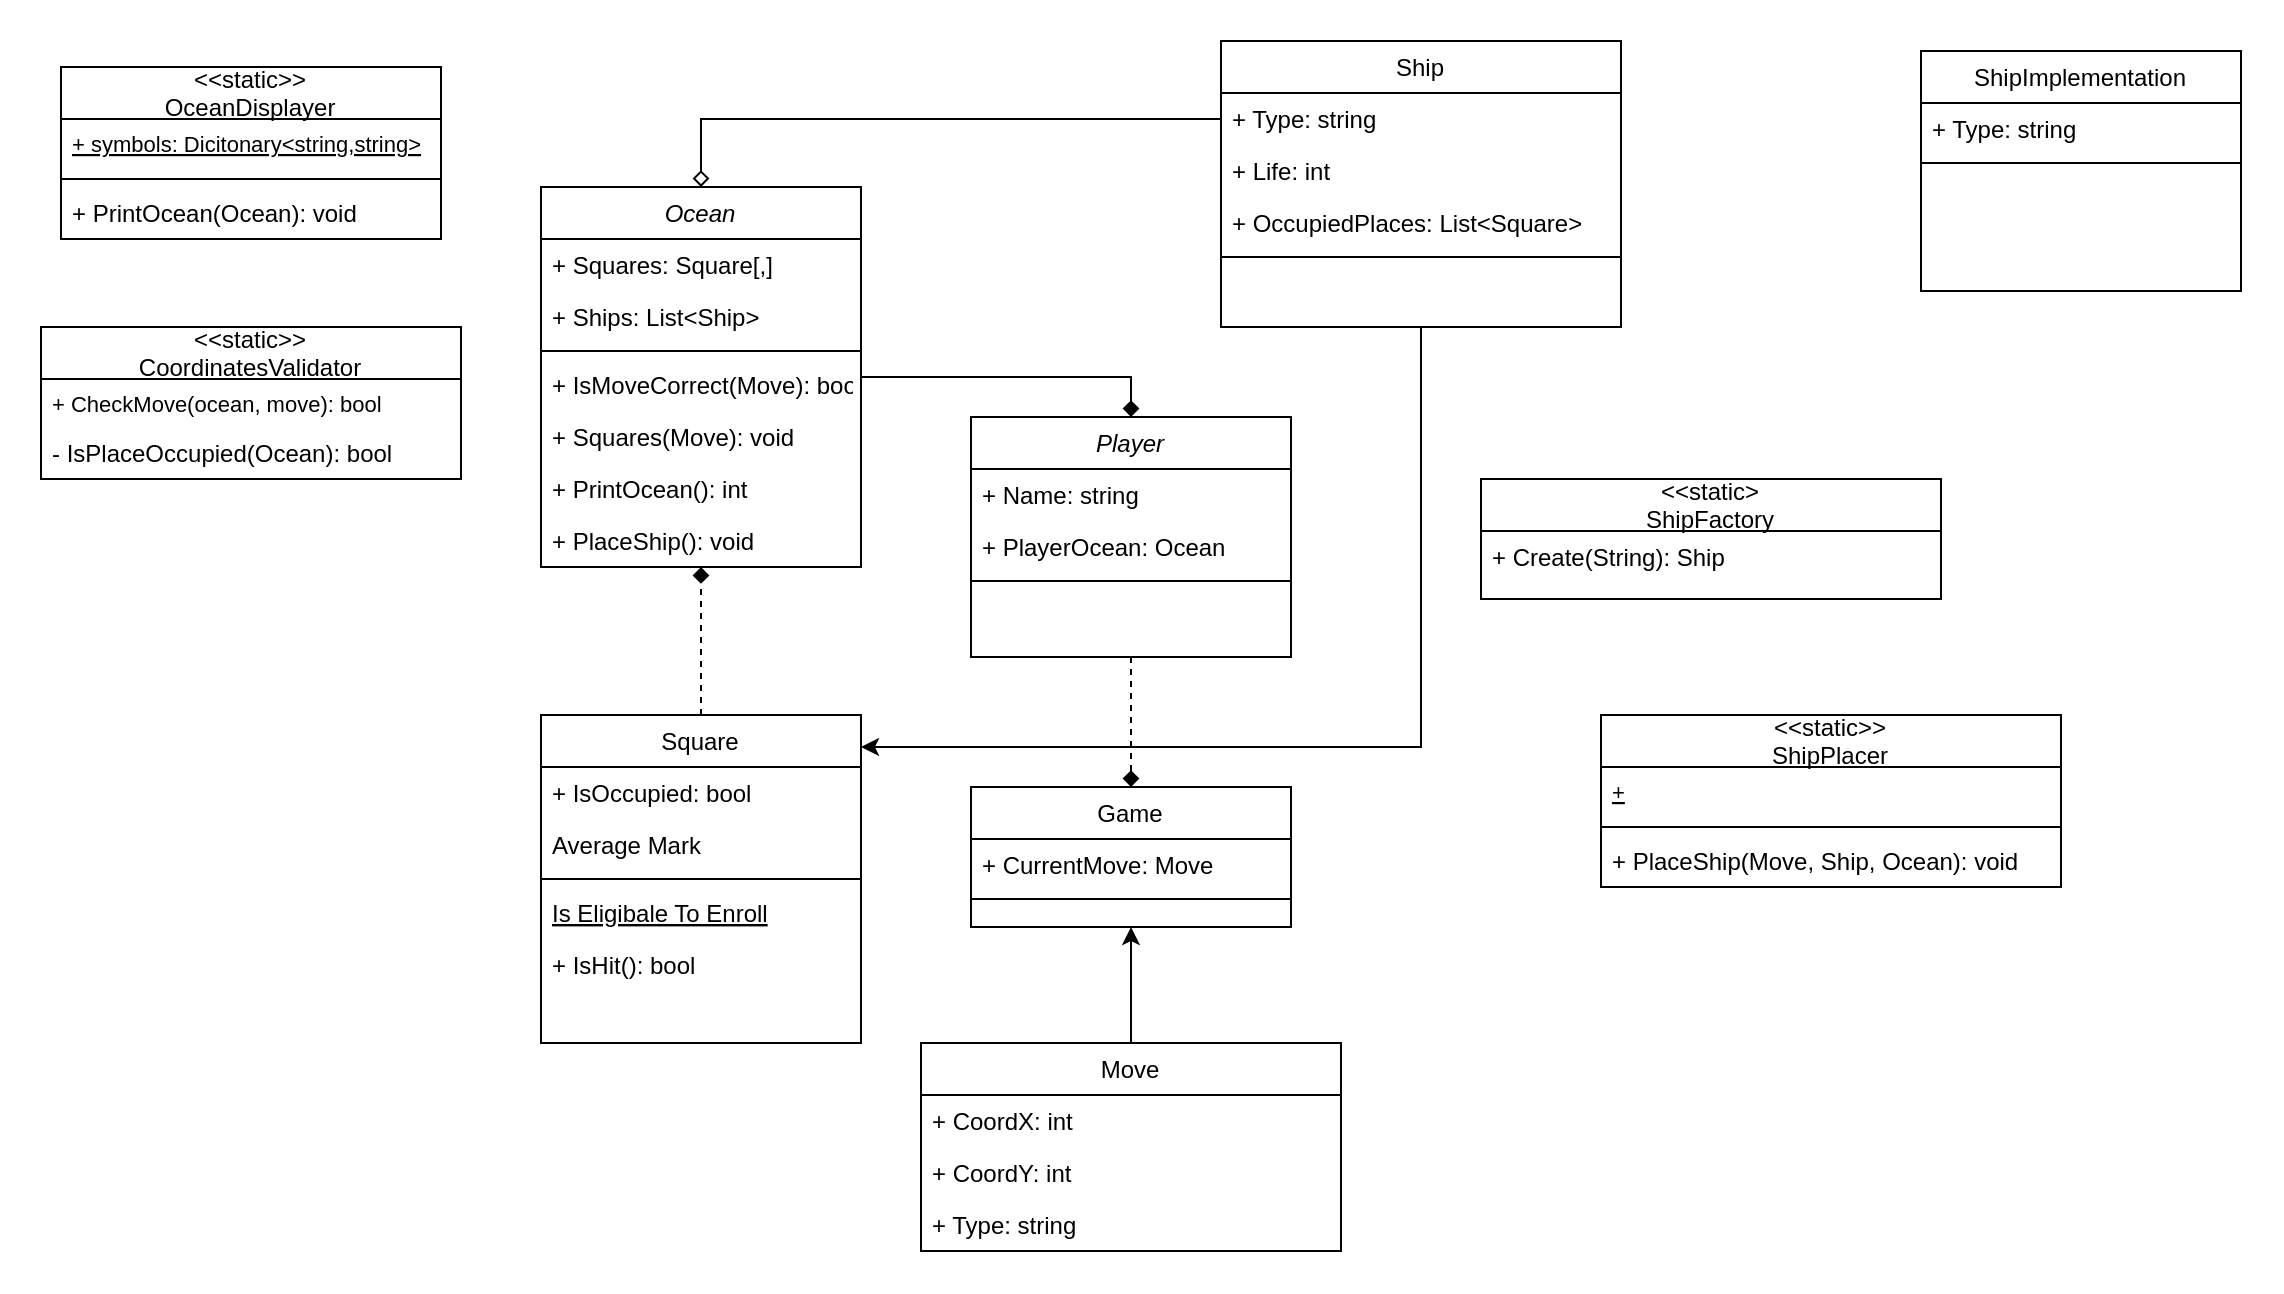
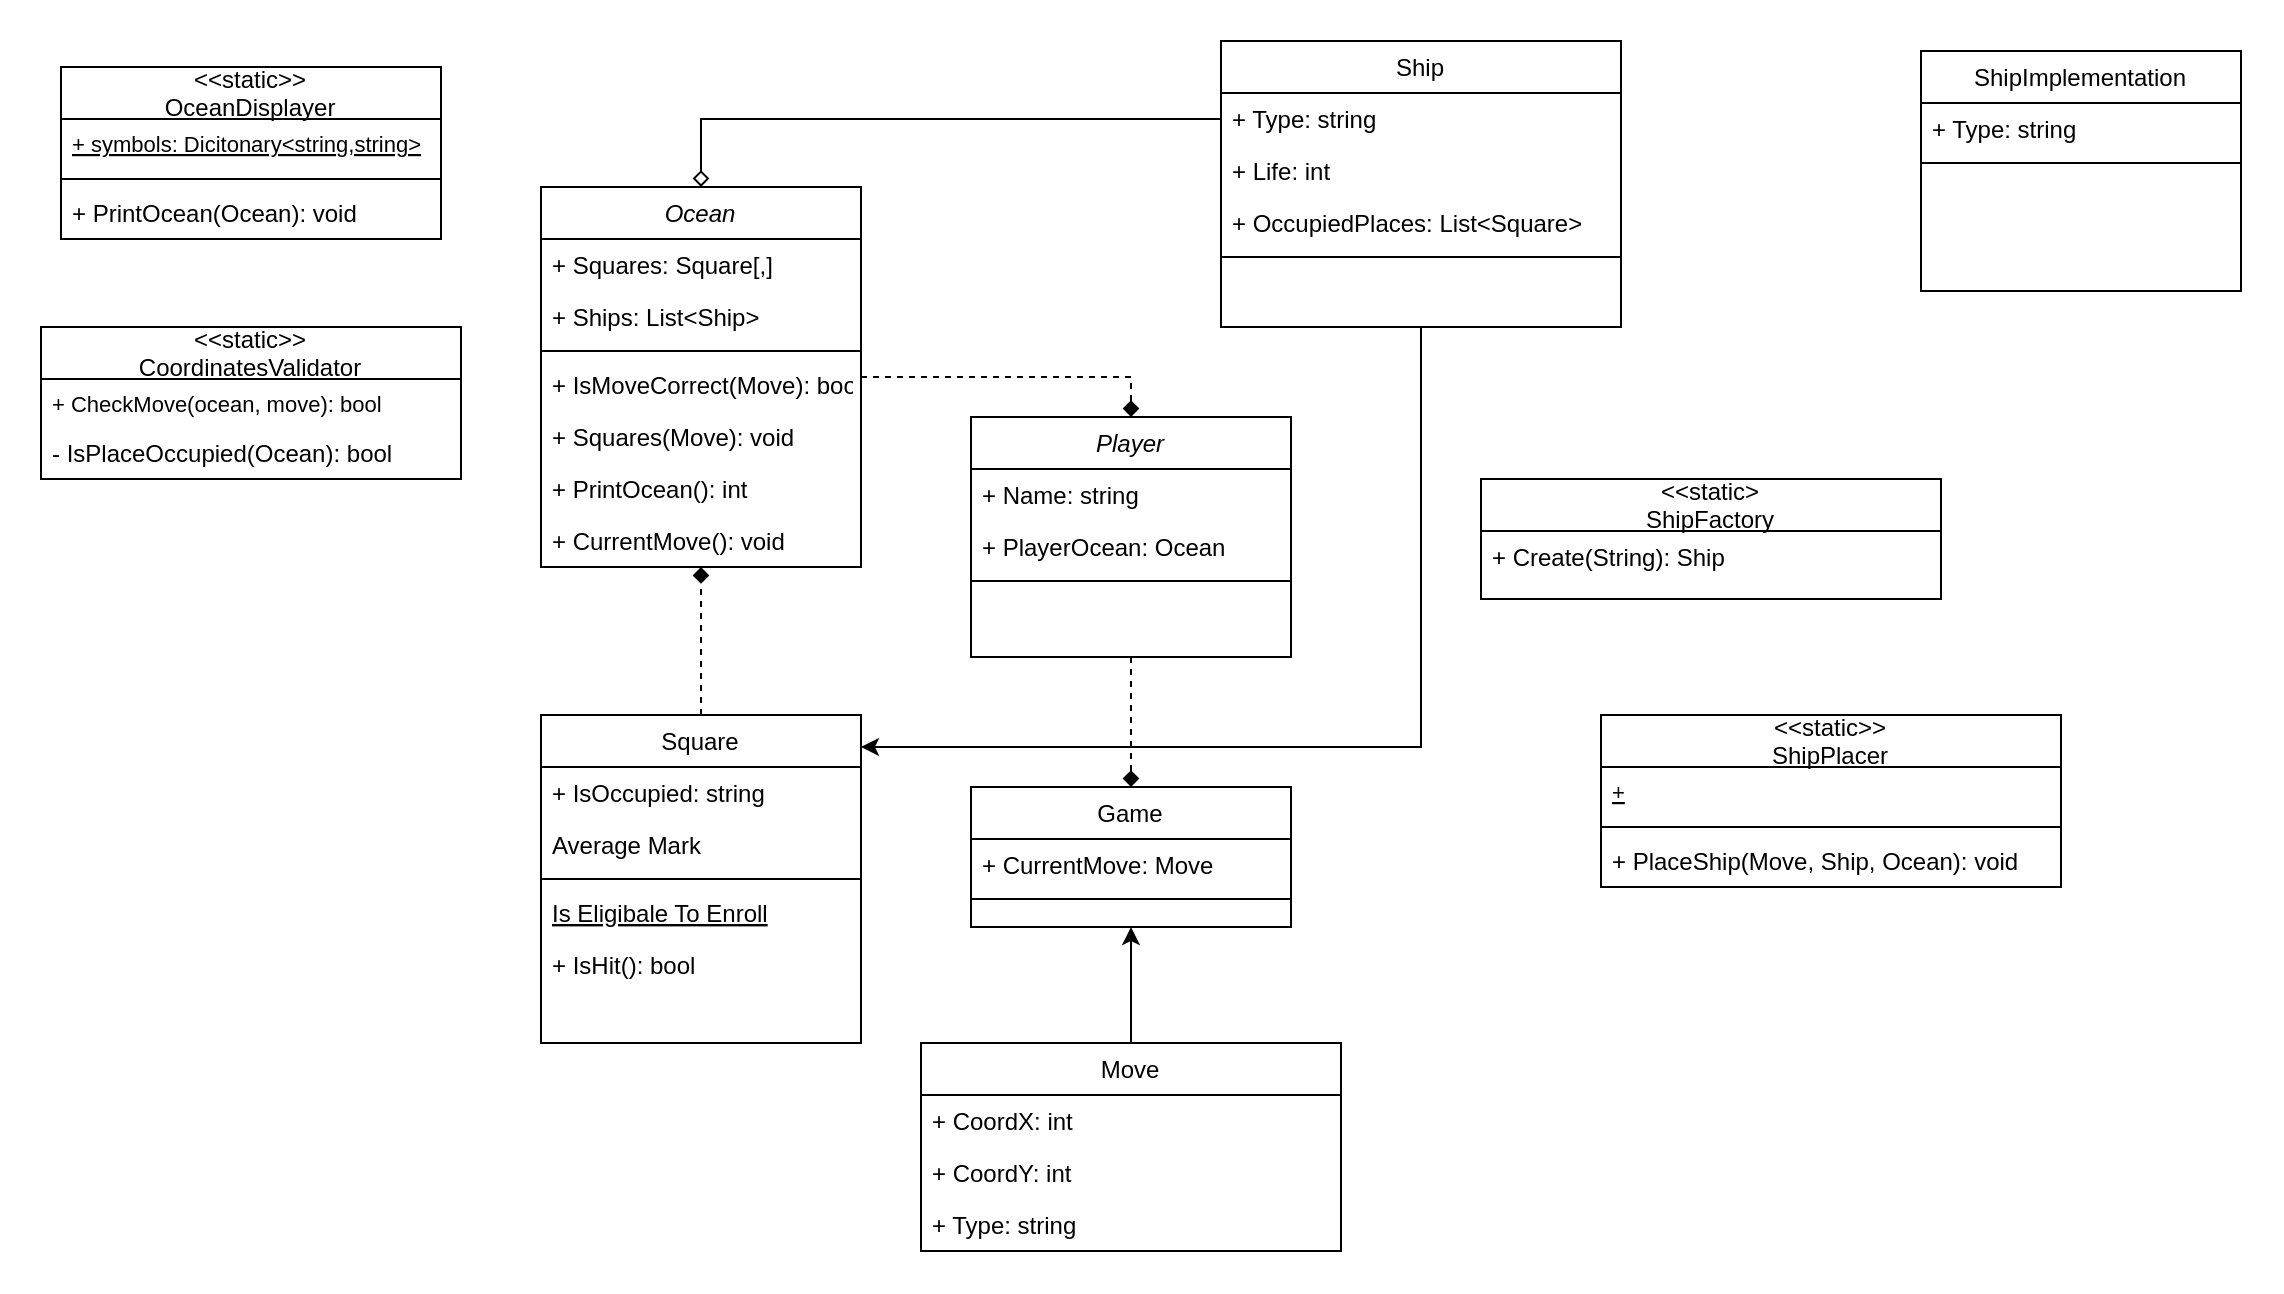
(1006, 377) -> (1006, 377)
(661, 542) -> (681, 542)
(657, 794) -> (671, 794)
